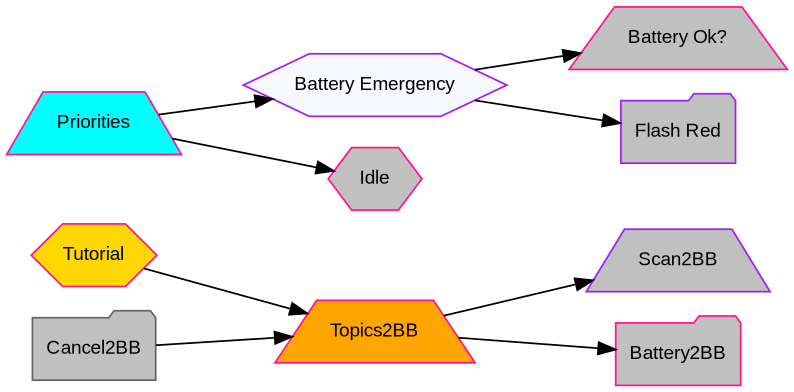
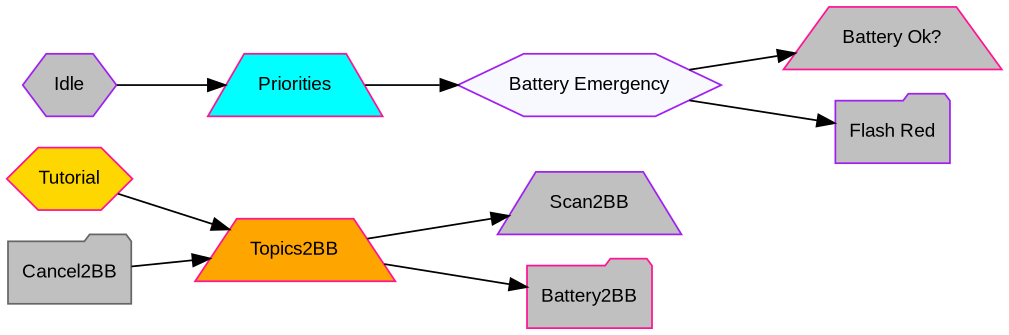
(244, 153) -> (162, 85)
(375, 179) -> (70, 85)
